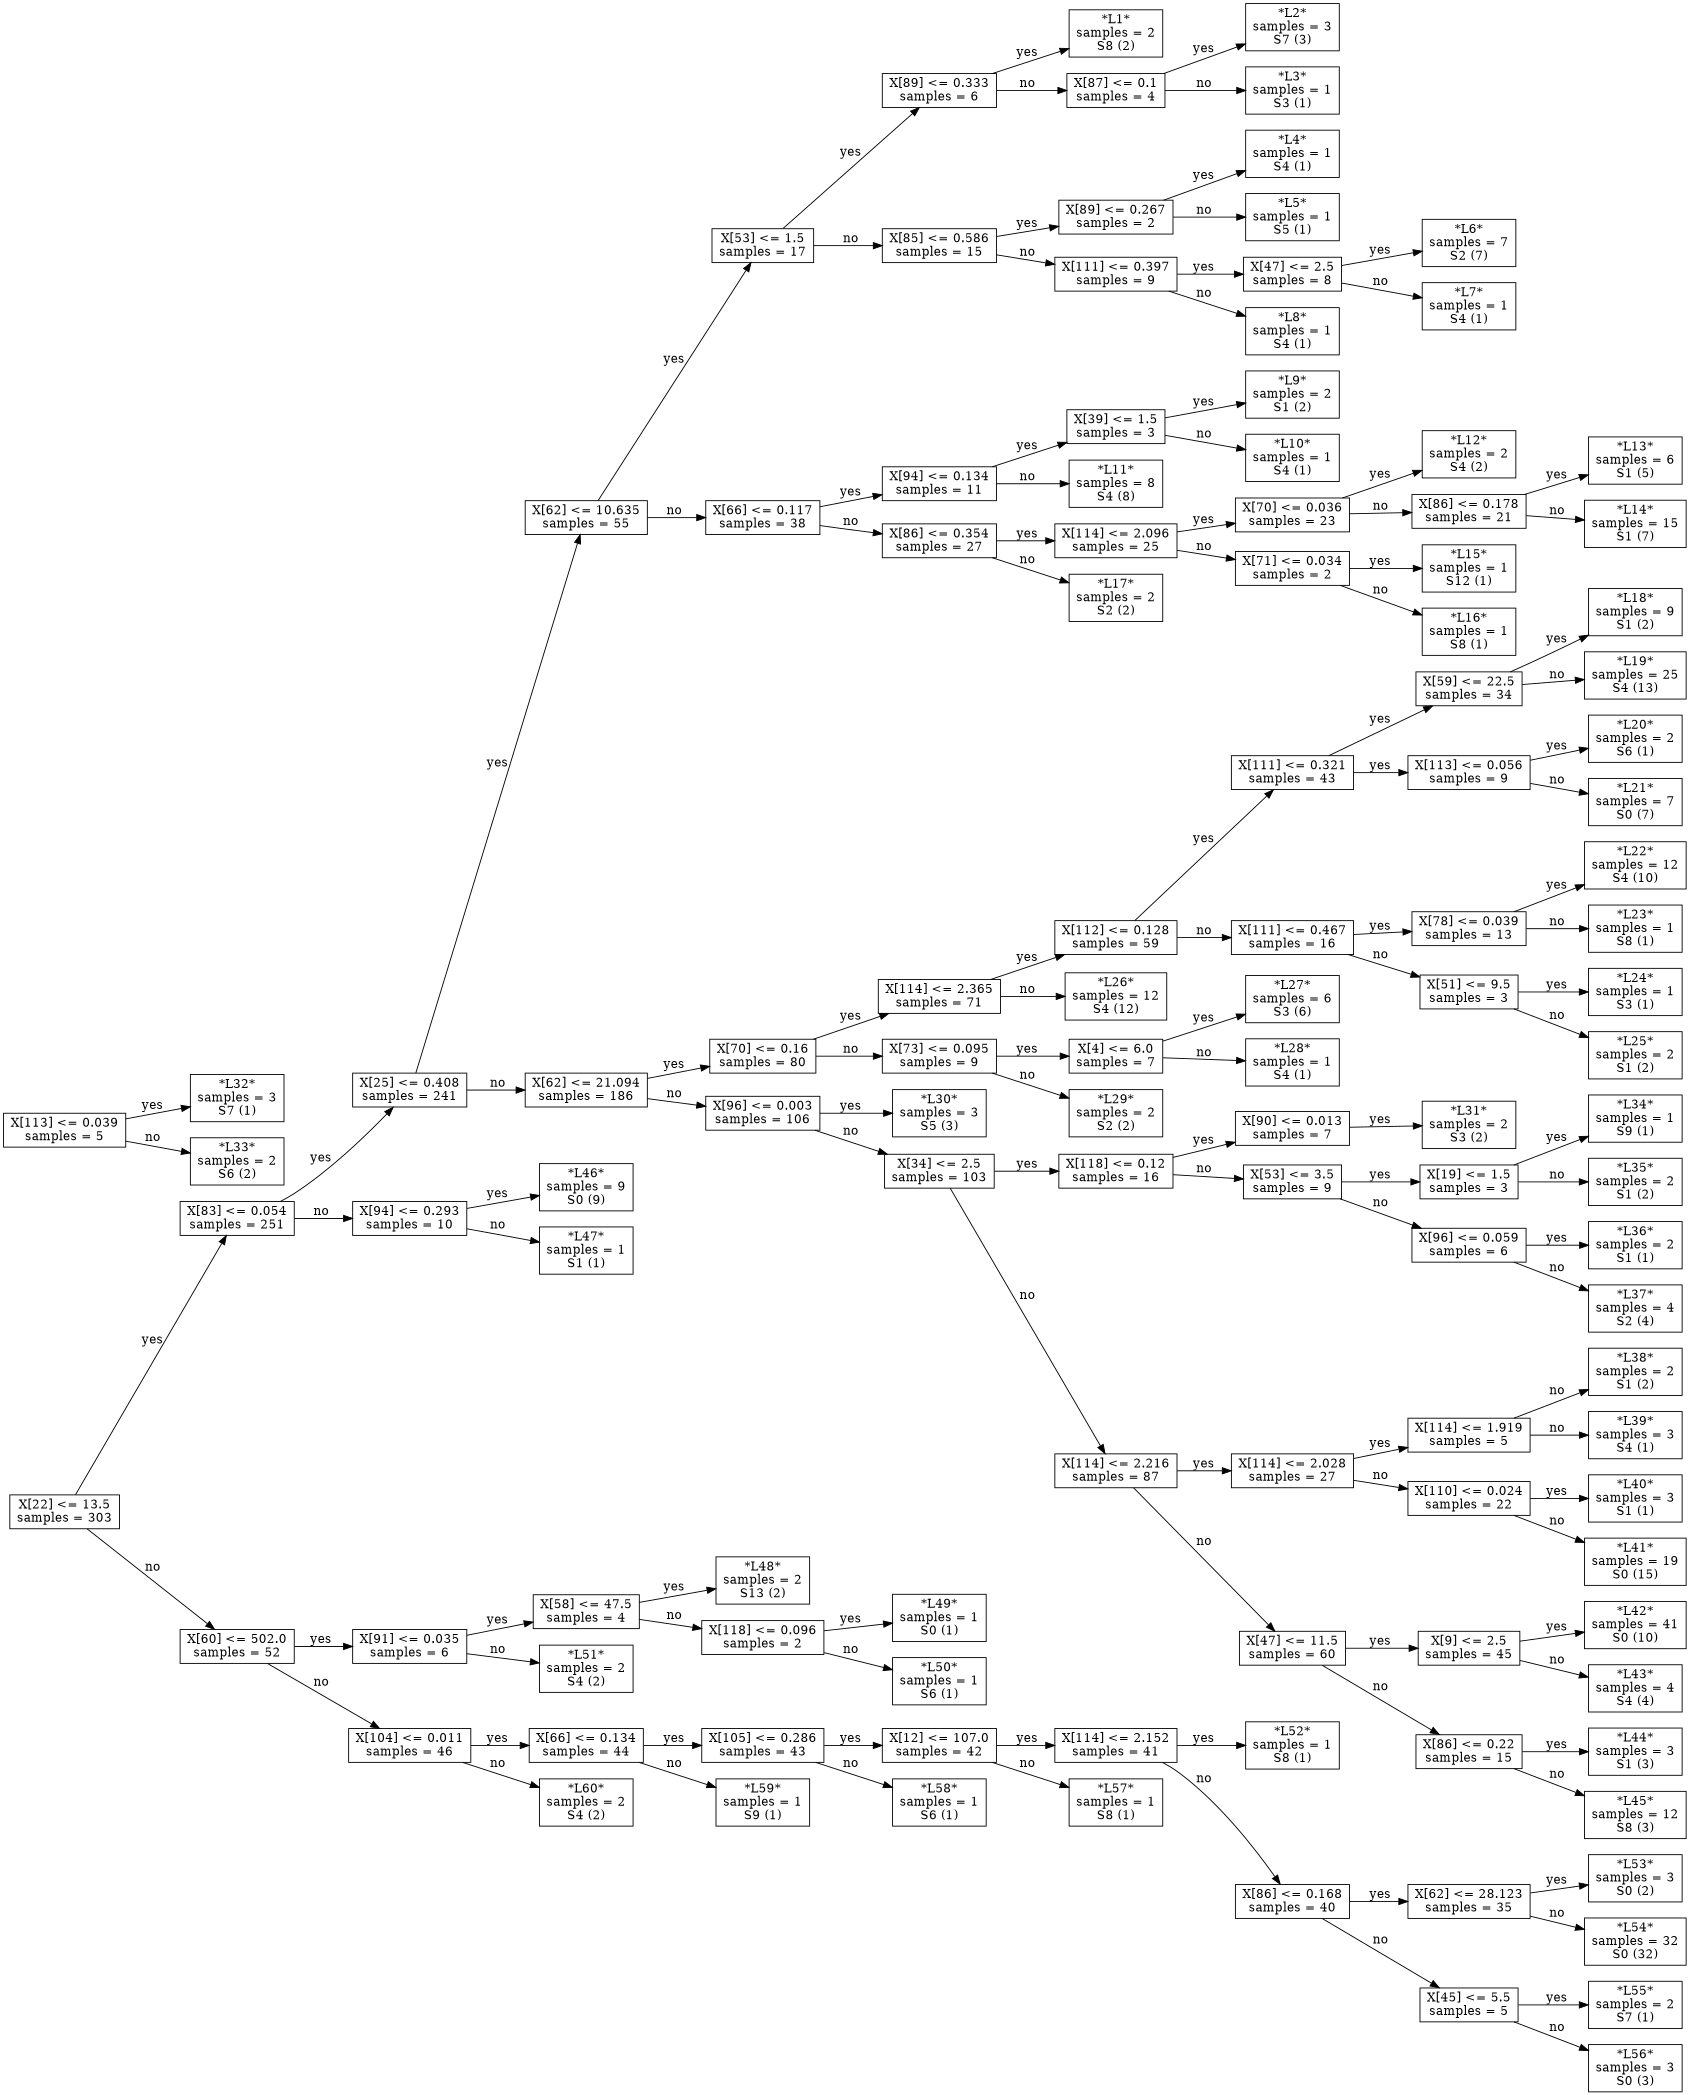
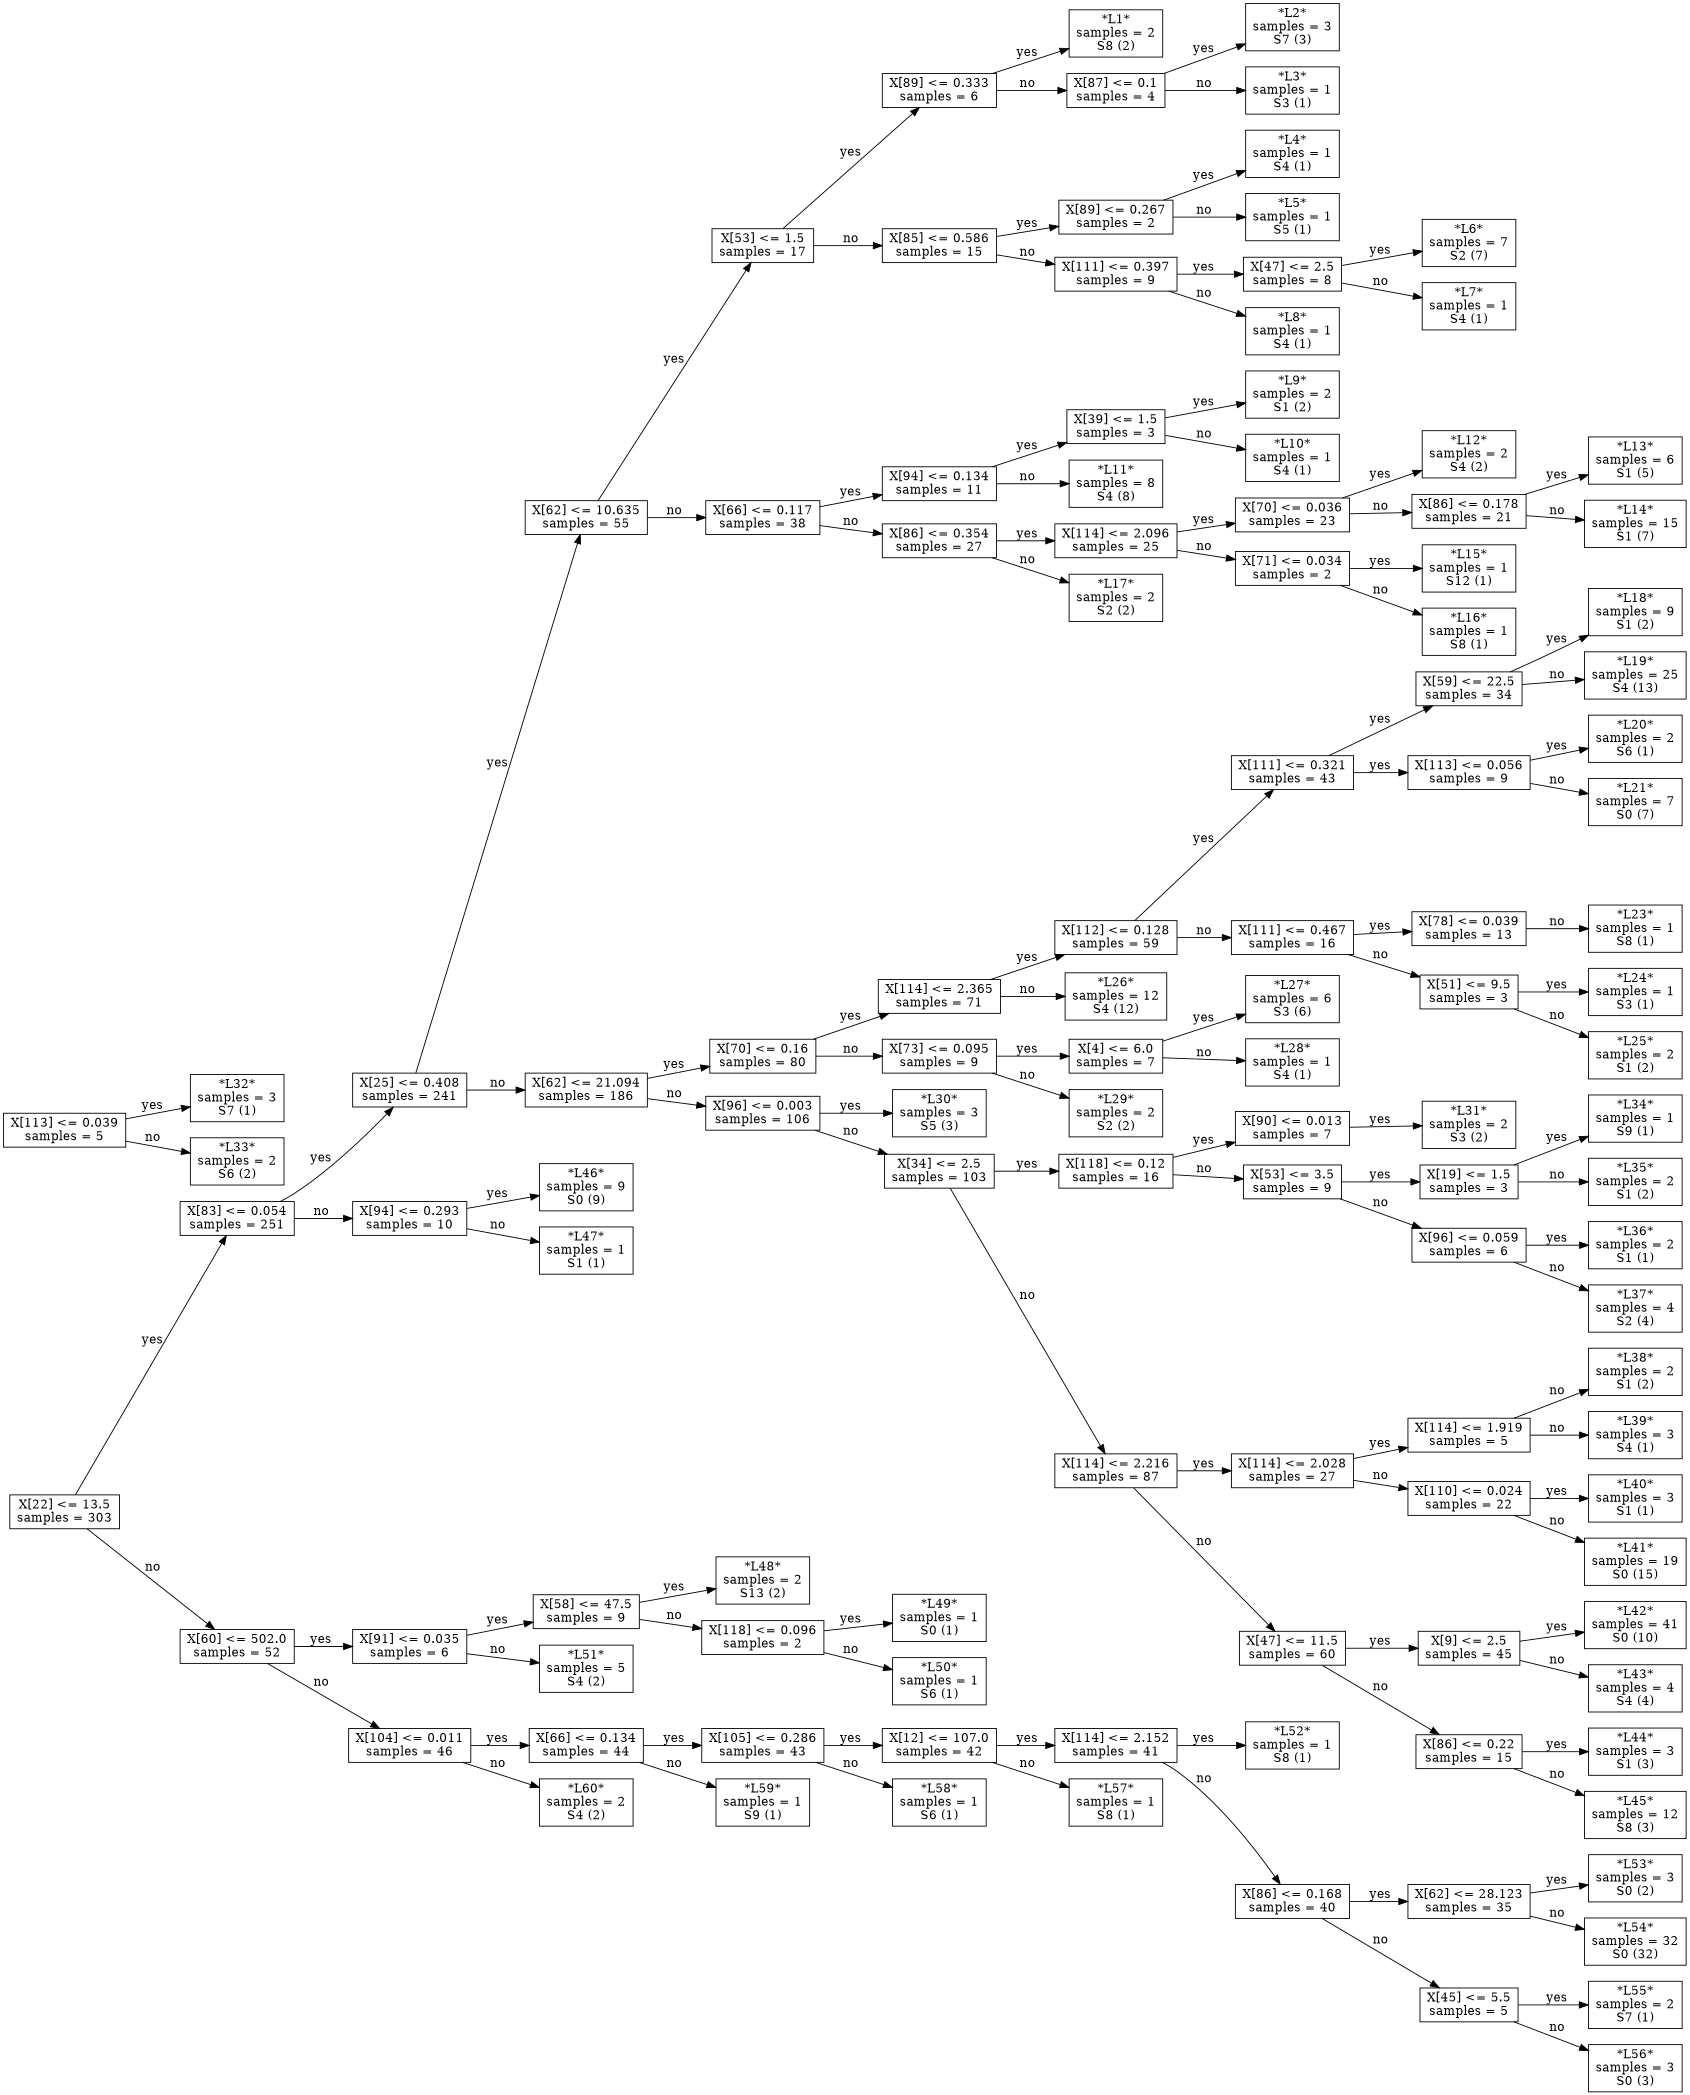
(1635, 865) -> none
(586, 1612) -> (586, 1612)
(586, 1669) -> (586, 1669)
